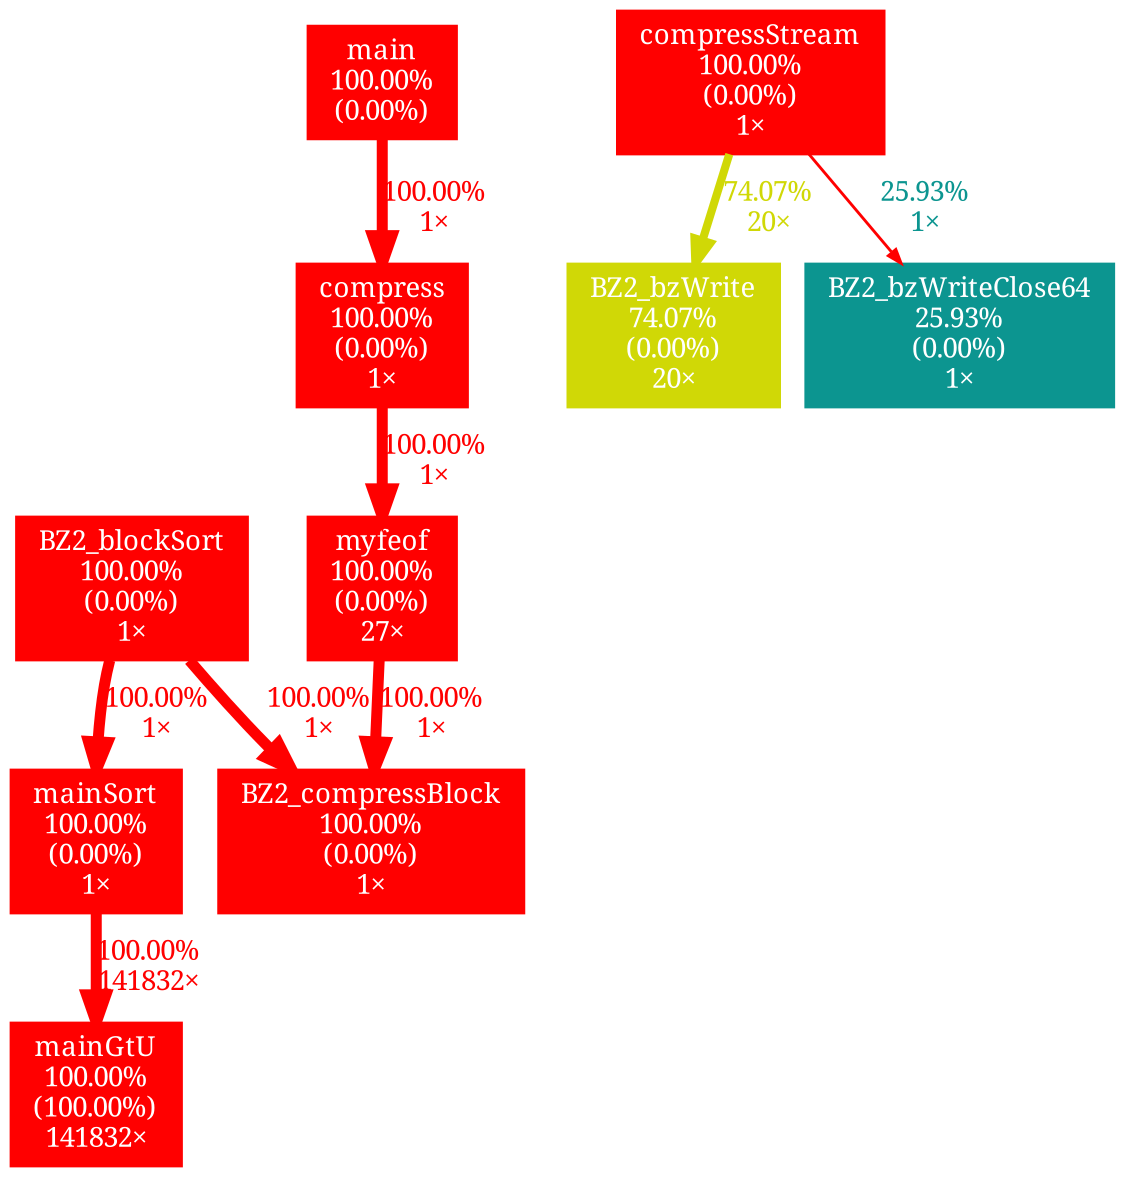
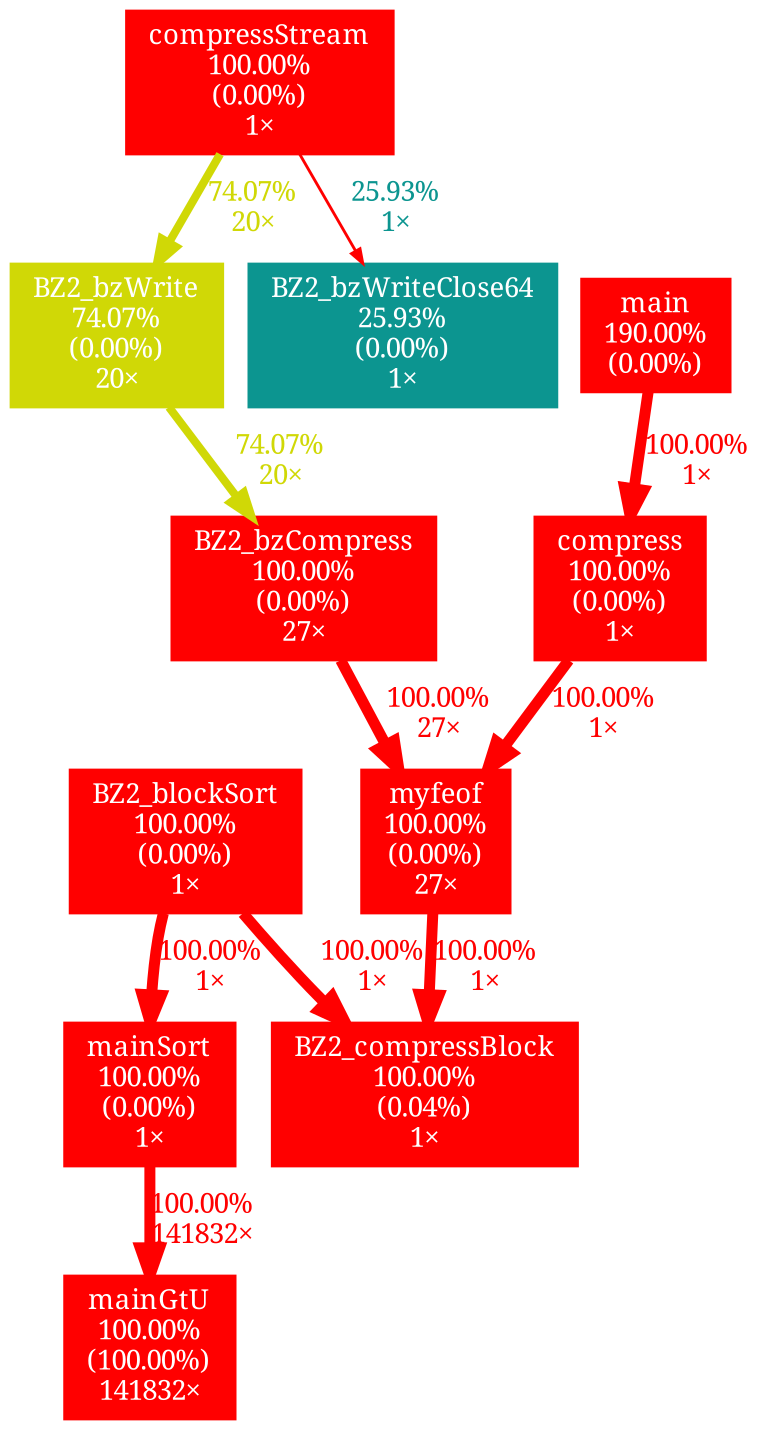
(382, 82) -> (656, 336)
none -> (304, 588)
(371, 842) -> (425, 1094)
